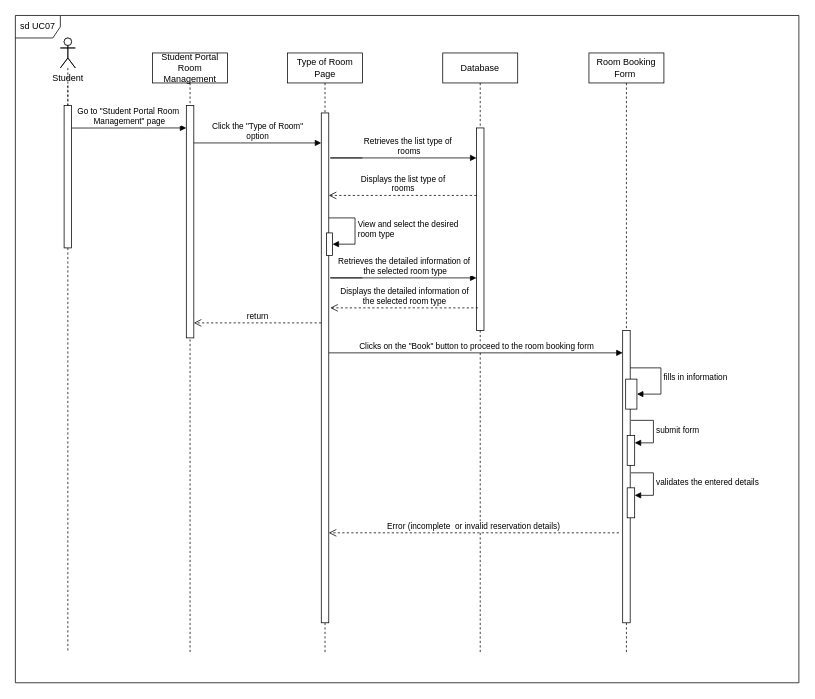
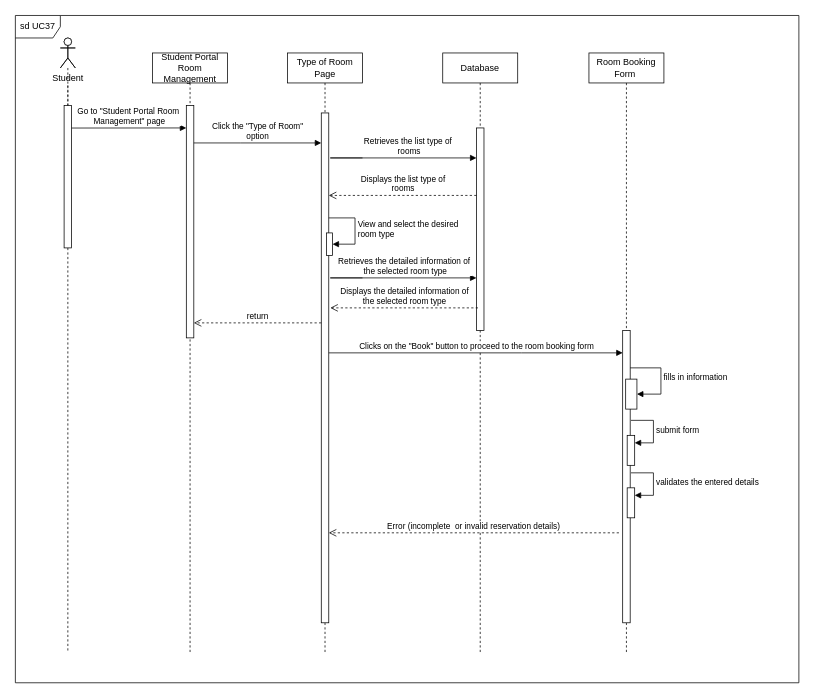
(38, 27) -> (38, 27)
